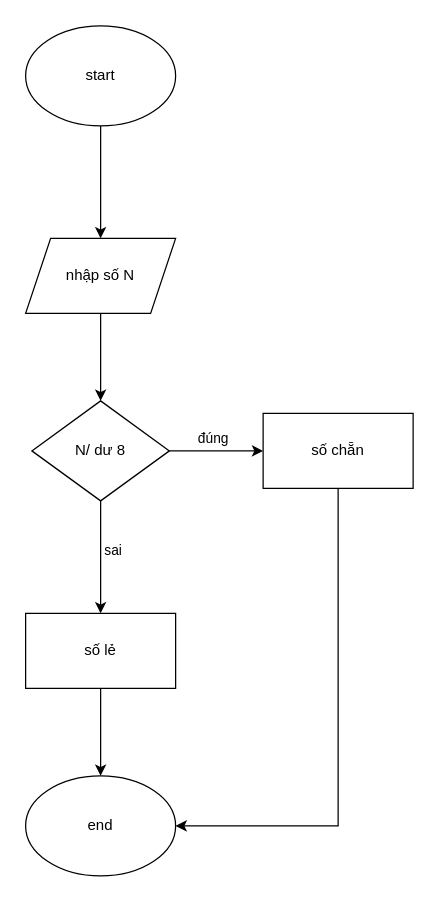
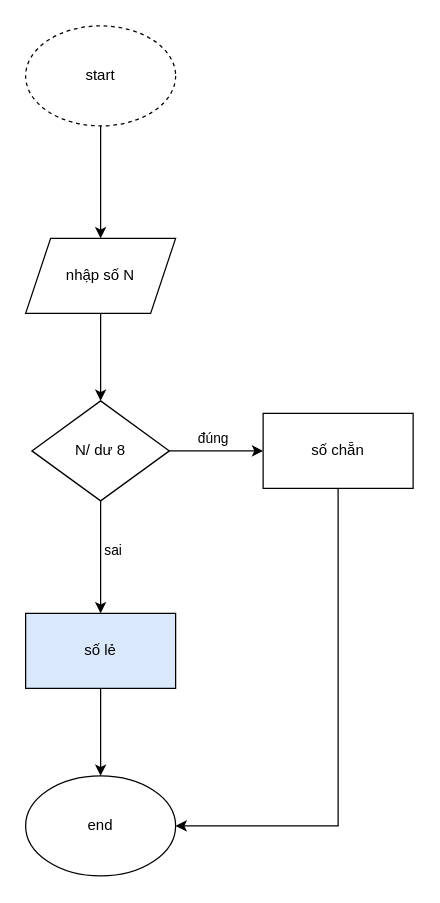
(101, 76) -> (101, 76)
(101, 651) -> (101, 651)
